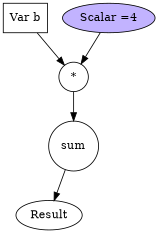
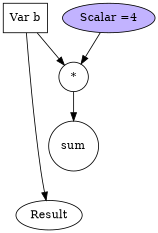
(61, 181) -> (34, 113)
